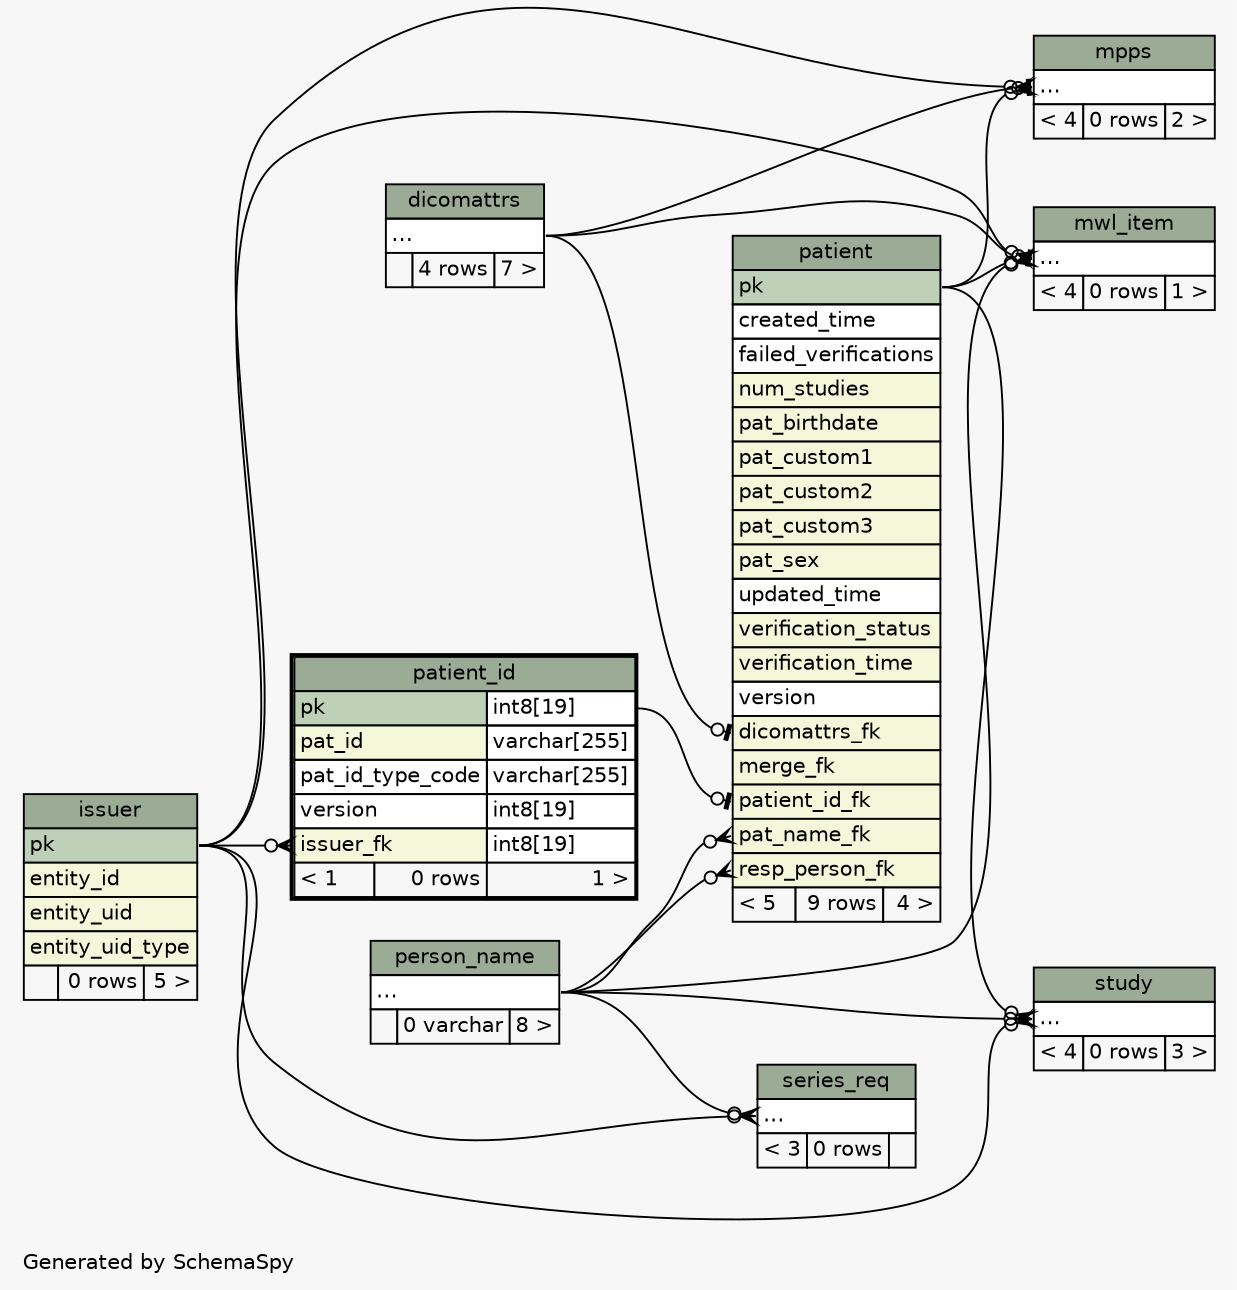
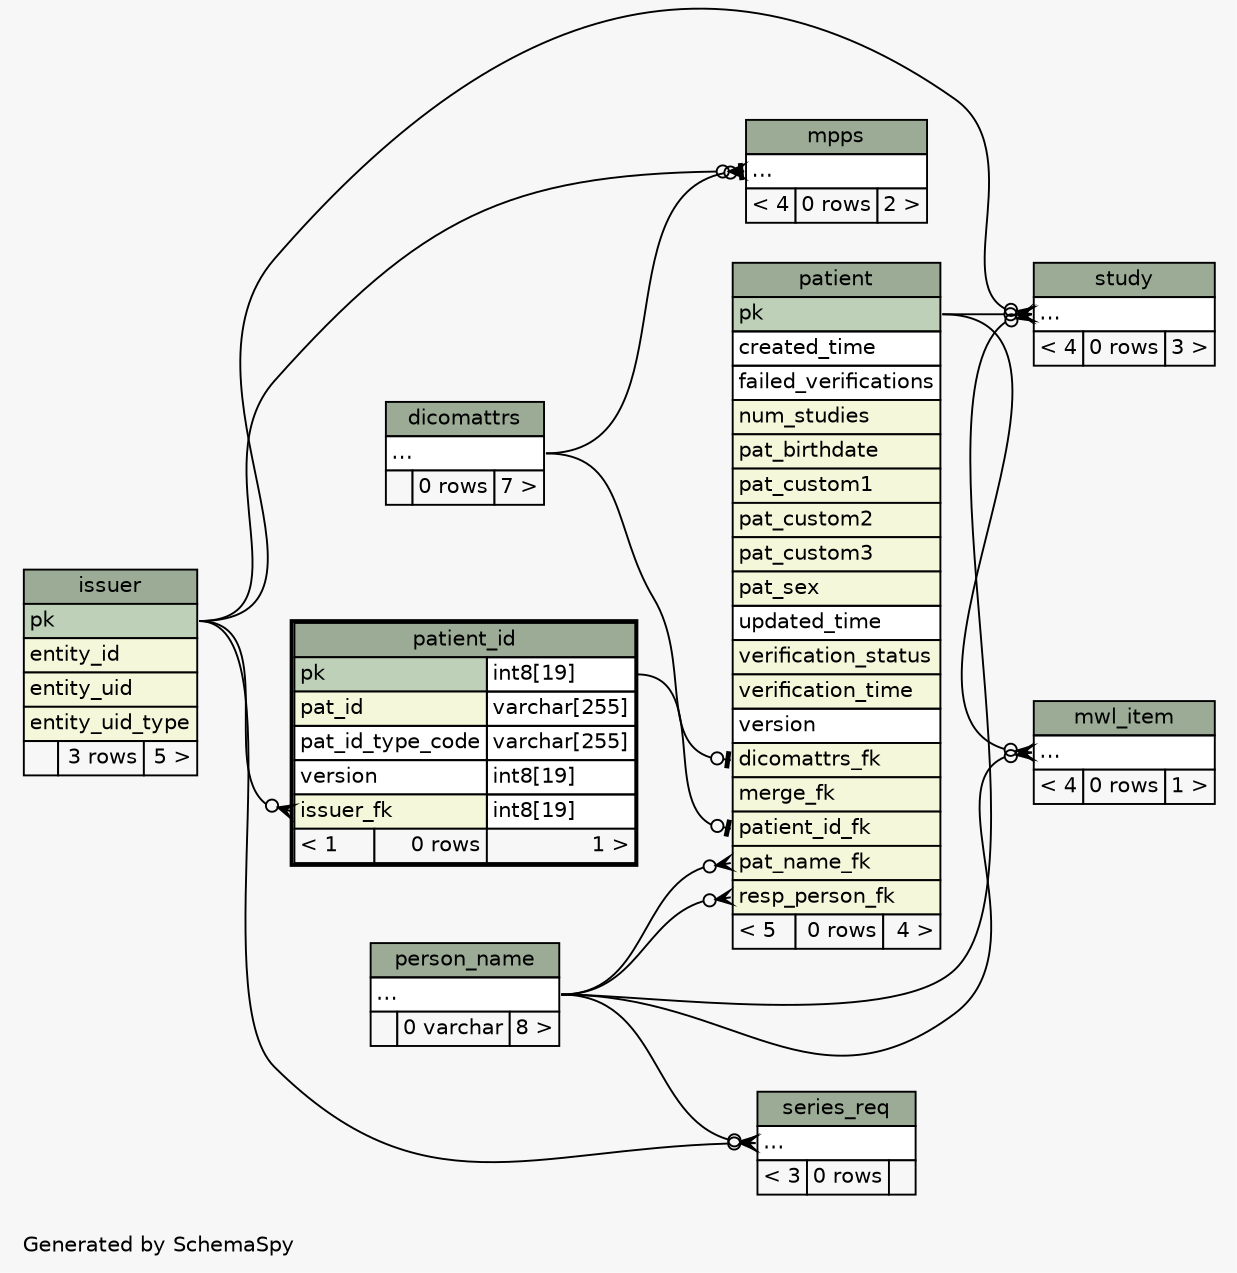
(302, 149) -> none
(988, 201) -> none
(786, 208) -> none
(454, 269) -> (454, 487)
(842, 904) -> (842, 931)
(103, 982) -> (103, 757)
